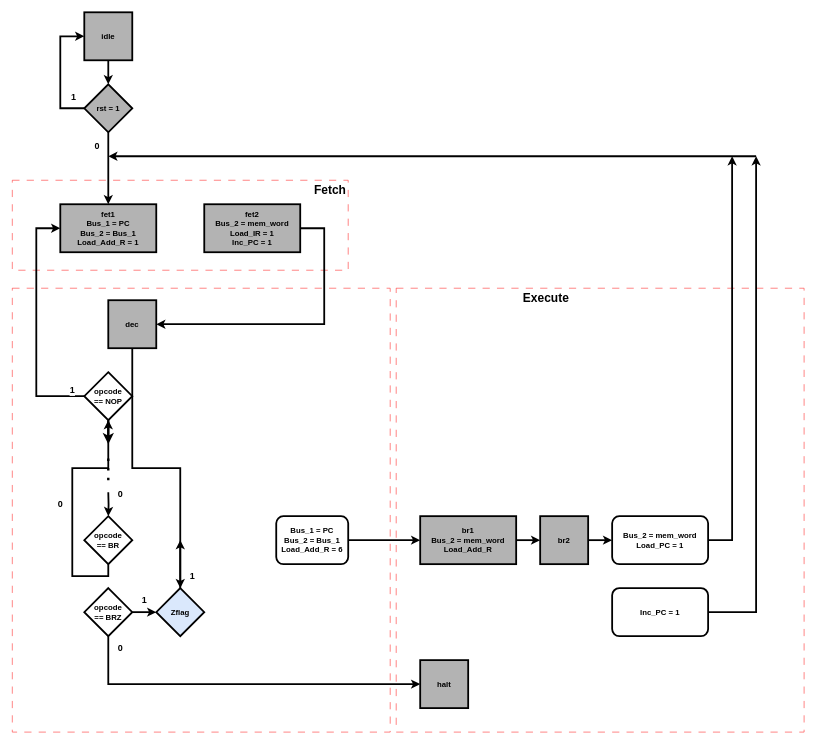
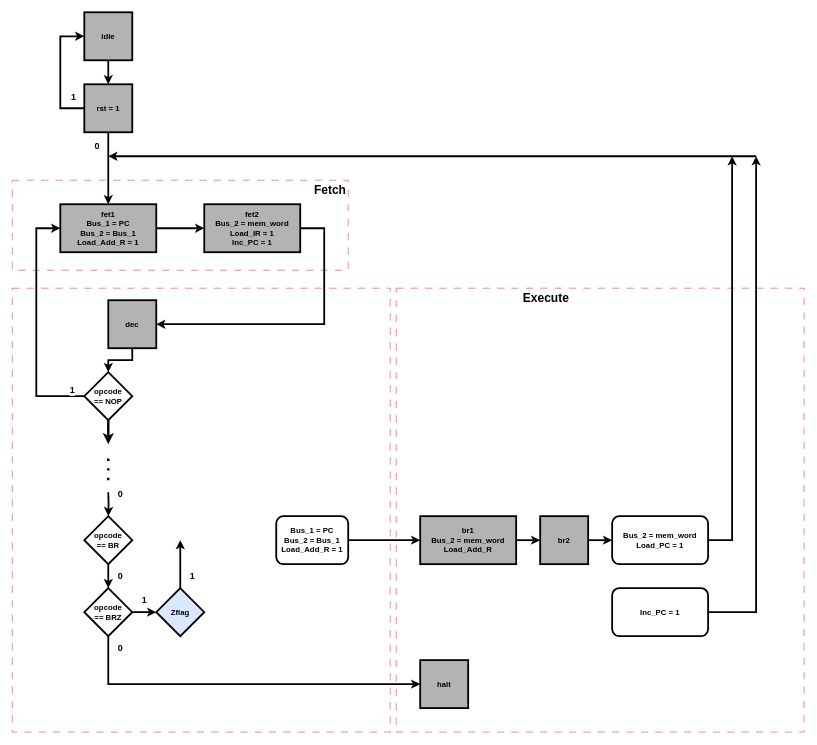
(108, 108) -> (108, 108)
none -> (177, 228)
(137, 468) -> (119, 360)
(72, 525) -> (108, 577)
(312, 540) -> (312, 540)
